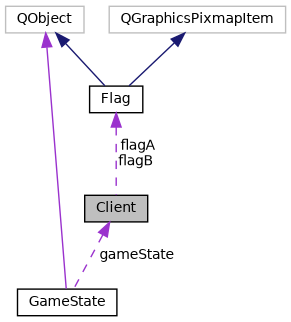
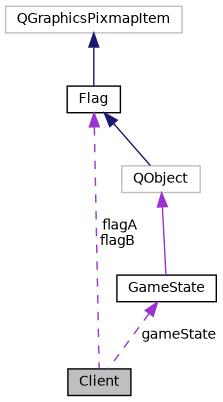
(85, 65) -> (132, 145)
(88, 262) -> (129, 341)
